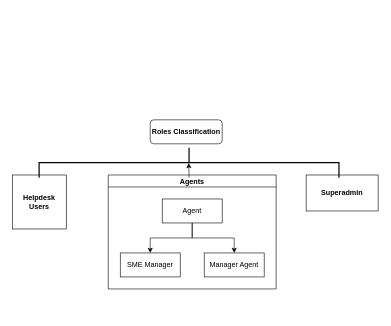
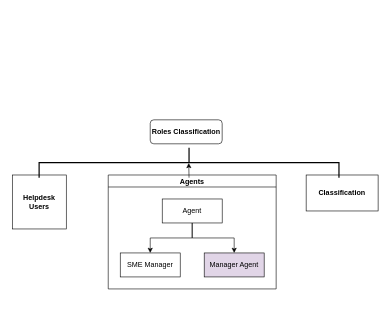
(342, 193) -> (342, 193)
(234, 265) -> (234, 265)
